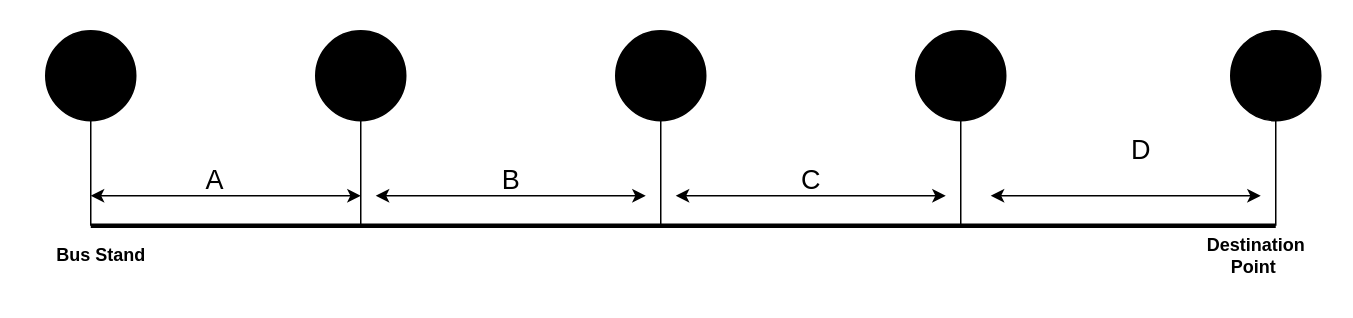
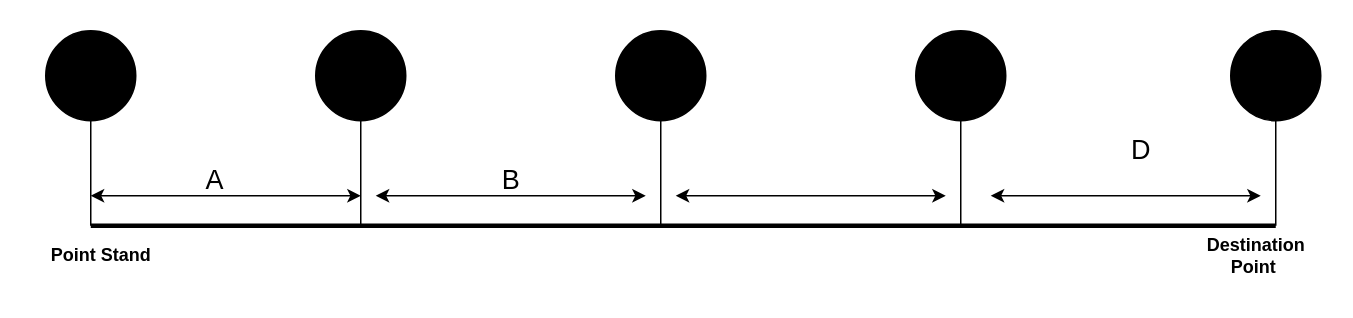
(811, 181) -> none
(99, 256) -> (99, 256)
